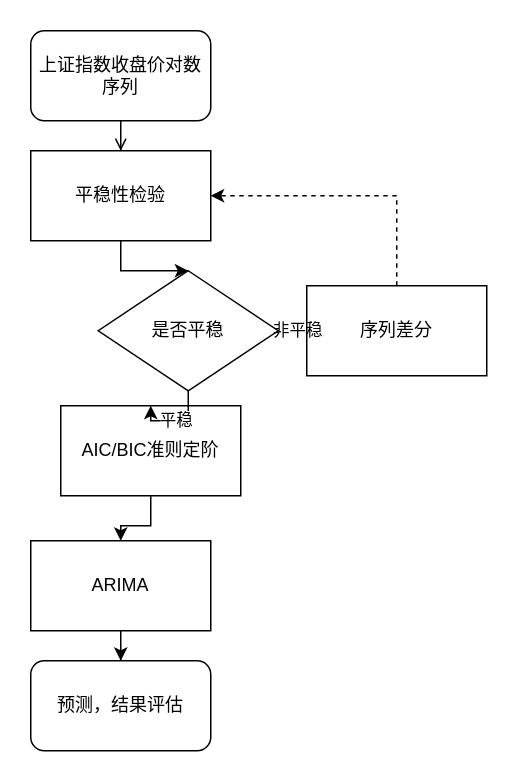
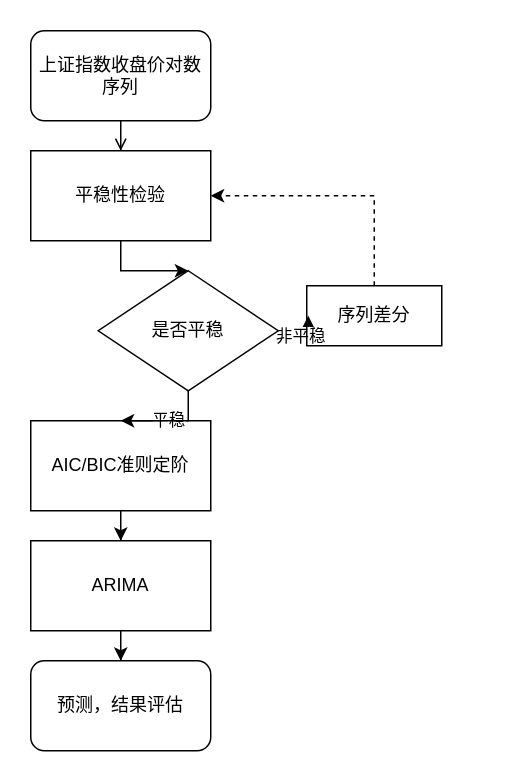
(397, 331) -> (374, 316)
(151, 451) -> (121, 466)
